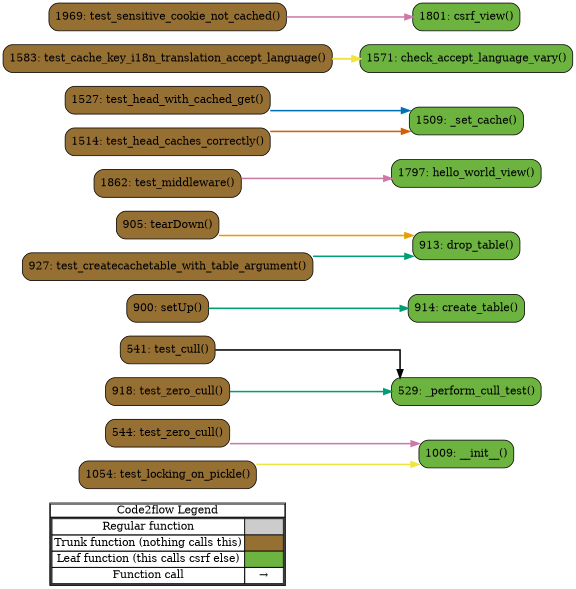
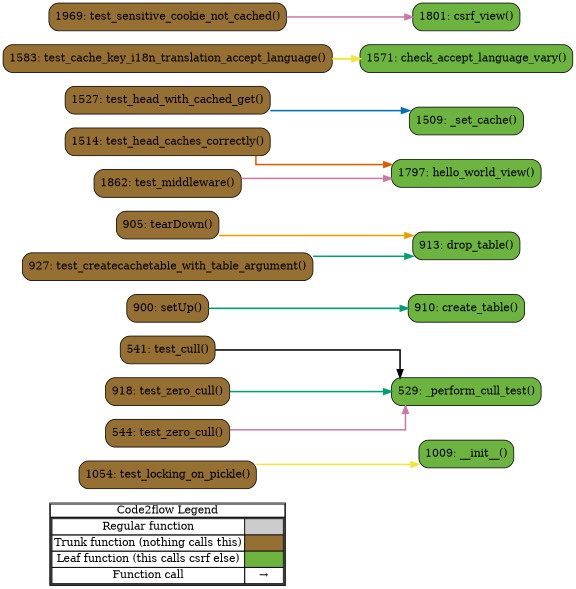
(336, 131) -> (316, 165)
(466, 308) -> (466, 308)
(321, 444) -> (326, 430)
